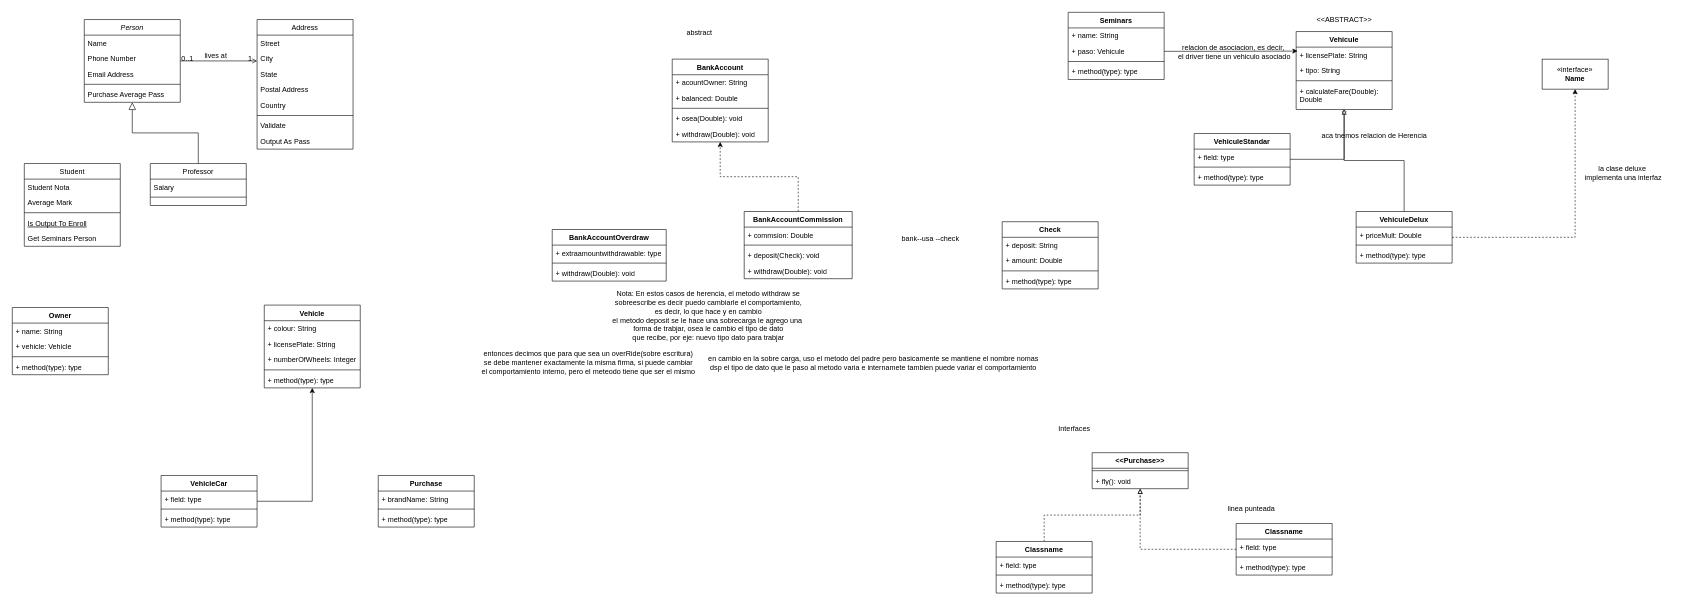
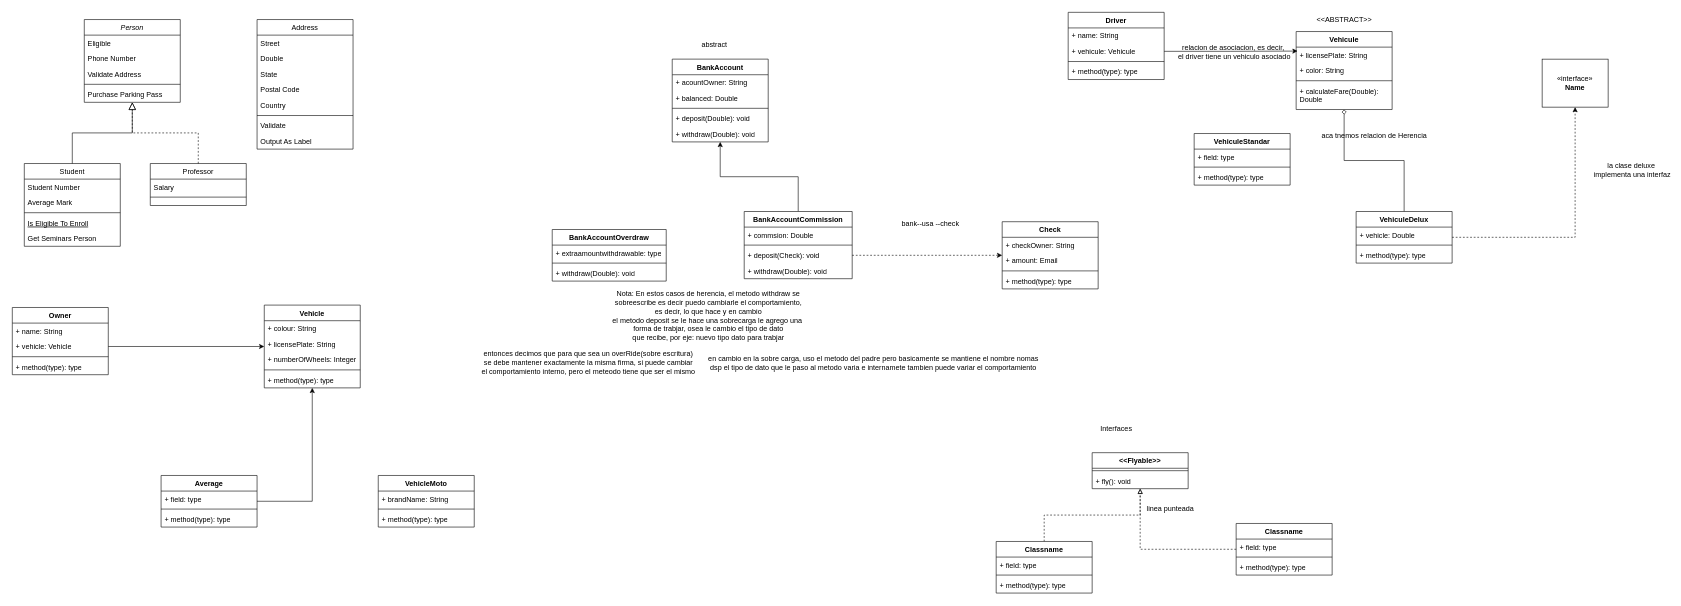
(1116, 21) -> (1116, 21)
(699, 33) -> (714, 45)
(96, 43) -> (100, 43)
(1099, 52) -> (1106, 52)
(268, 59) -> (272, 59)
(188, 61) -> none
(1323, 71) -> (1325, 71)
(111, 74) -> (117, 74)
(1575, 74) -> (1575, 83)
(287, 90) -> (281, 90)
(128, 95) -> (127, 95)
(712, 119) -> (717, 119)
none -> (86, 133)
(180, 133) -> (180, 133)
(287, 142) -> (288, 142)
(1317, 159) -> none
(1623, 173) -> (1632, 170)
(761, 177) -> (761, 177)
(51, 187) -> (55, 187)
(61, 223) -> (62, 223)
(1393, 236) -> (1389, 236)
(930, 239) -> (930, 224)
(1035, 246) -> (1042, 246)
none -> (996, 255)
(1034, 261) -> (1031, 261)
none -> (185, 347)
(1074, 429) -> (1116, 429)
(1140, 461) -> (1140, 461)
(209, 484) -> (209, 484)
(426, 484) -> (426, 484)
(1251, 509) -> (1170, 509)
